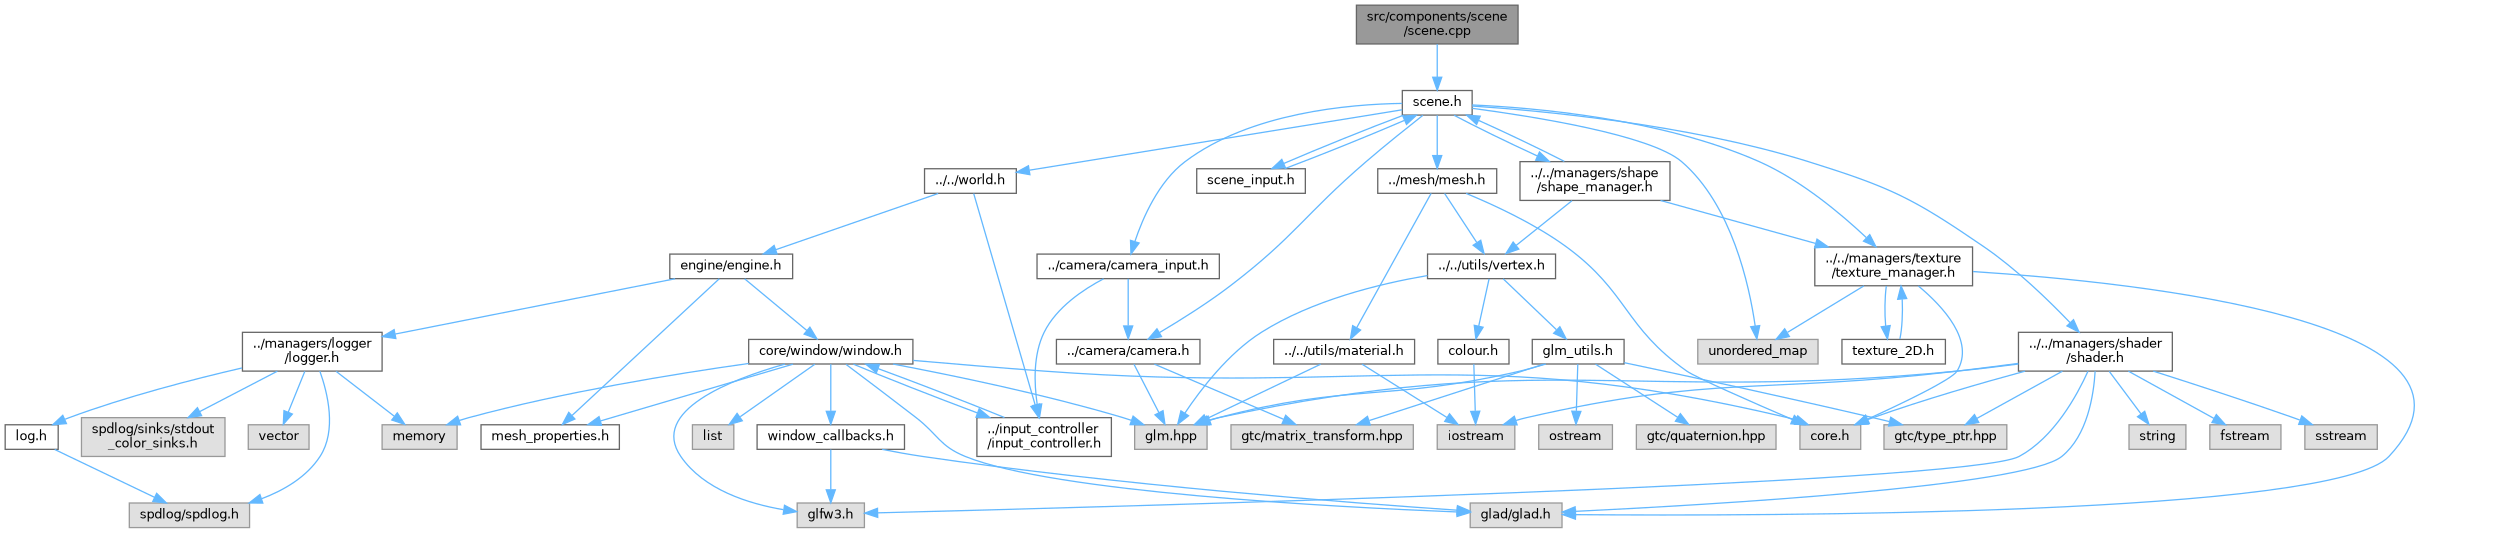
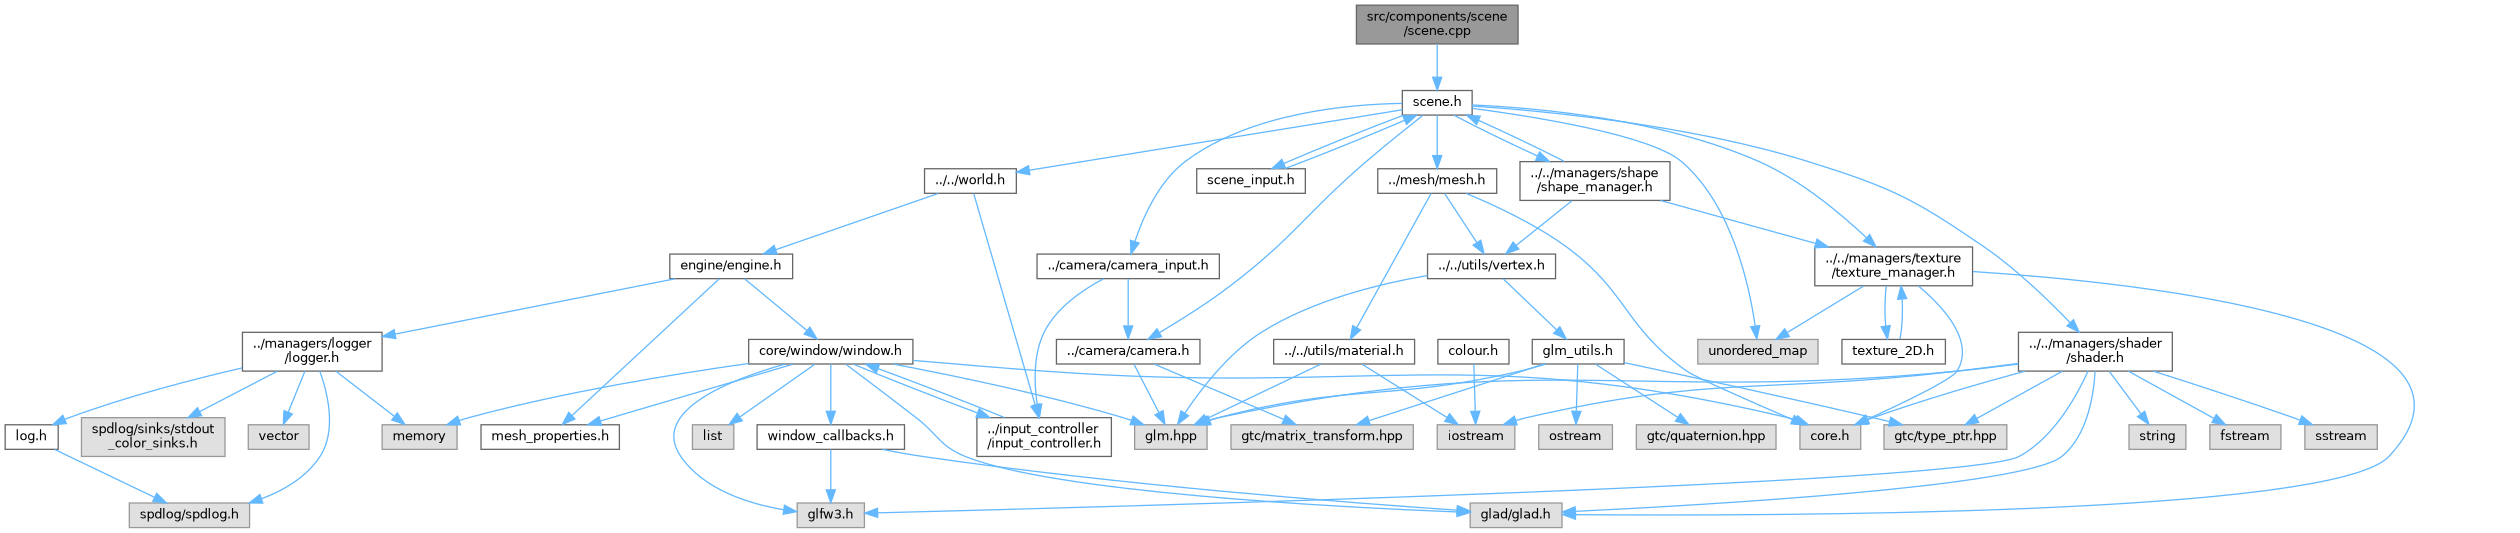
(1484, 302) -> none
